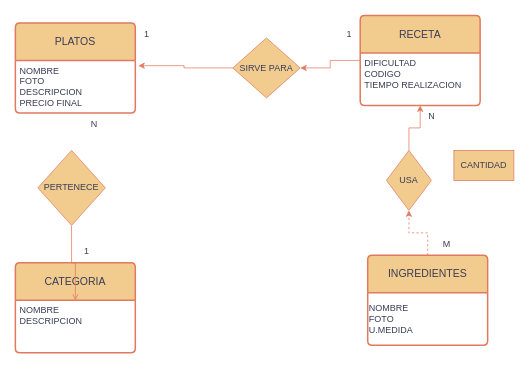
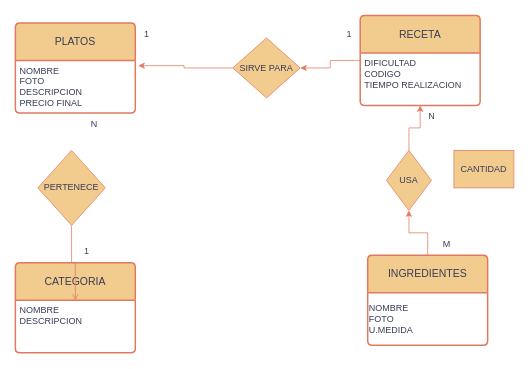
(484, 165) -> (484, 169)
(421, 233) -> (421, 233)
